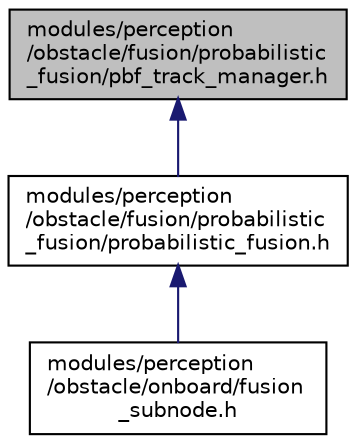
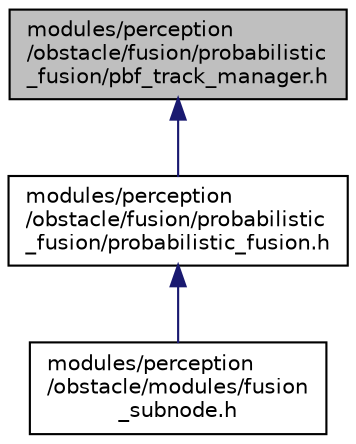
(178, 388) -> (178, 388)
